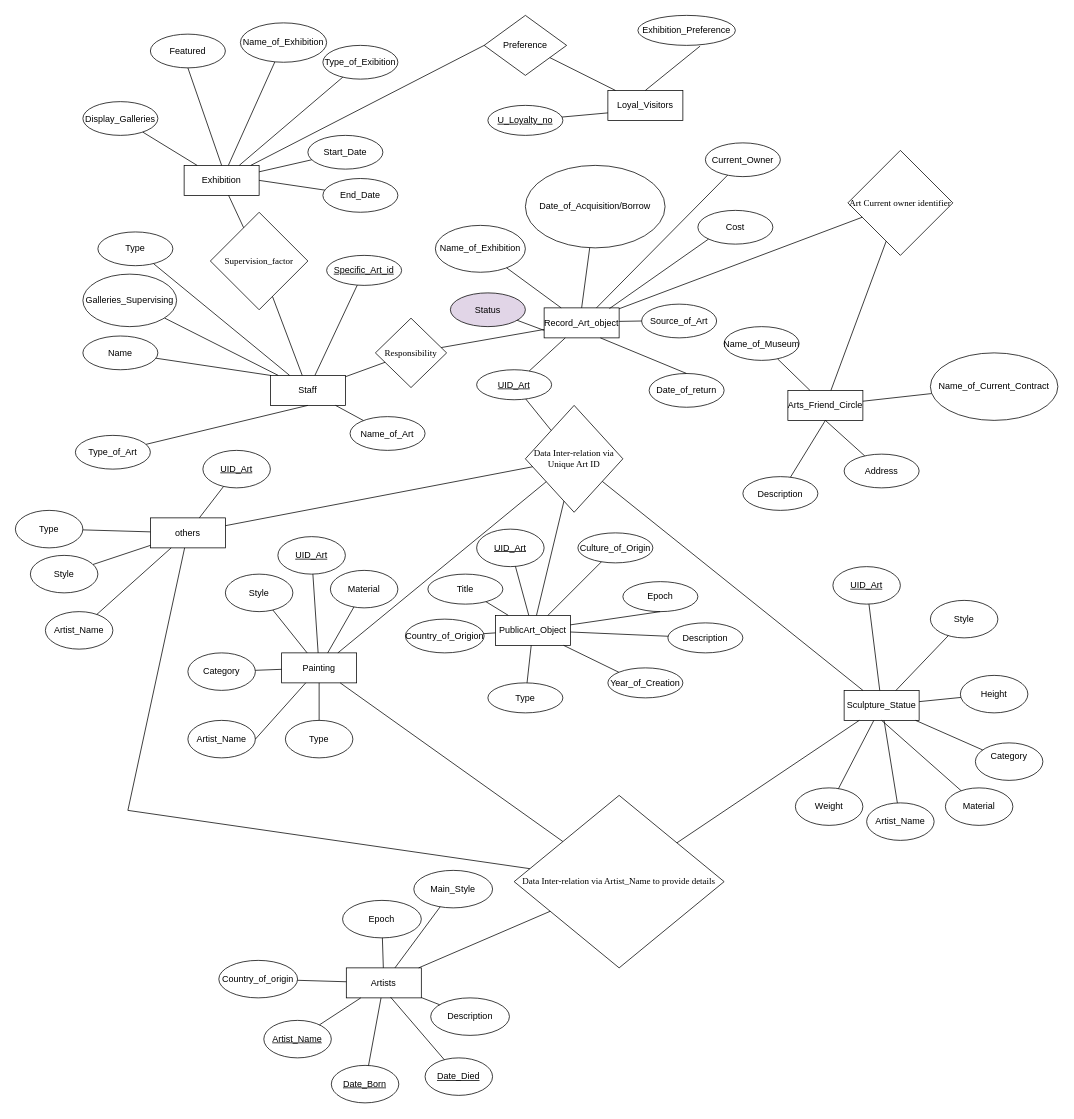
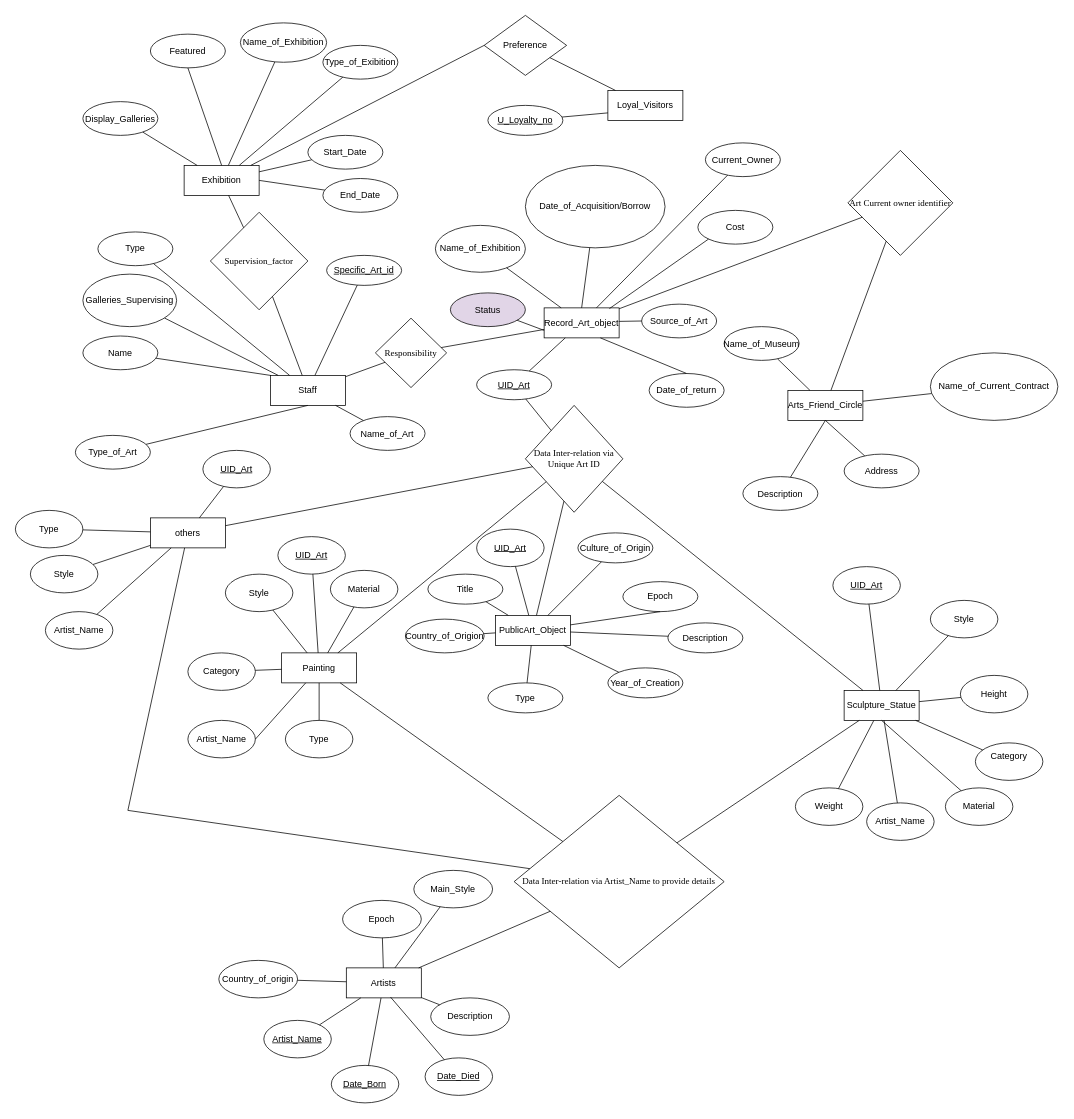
(687, 30) -> none
(673, 68) -> none
